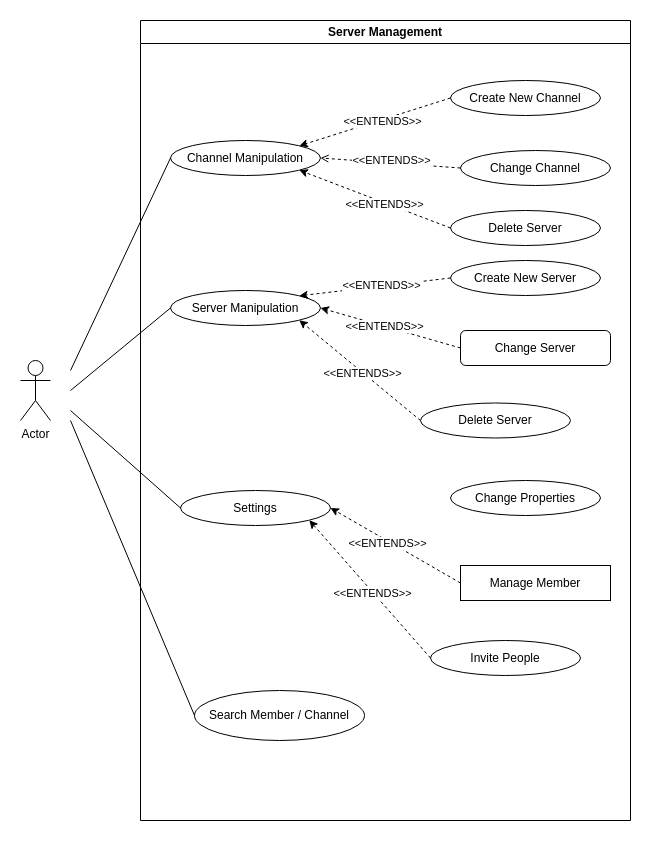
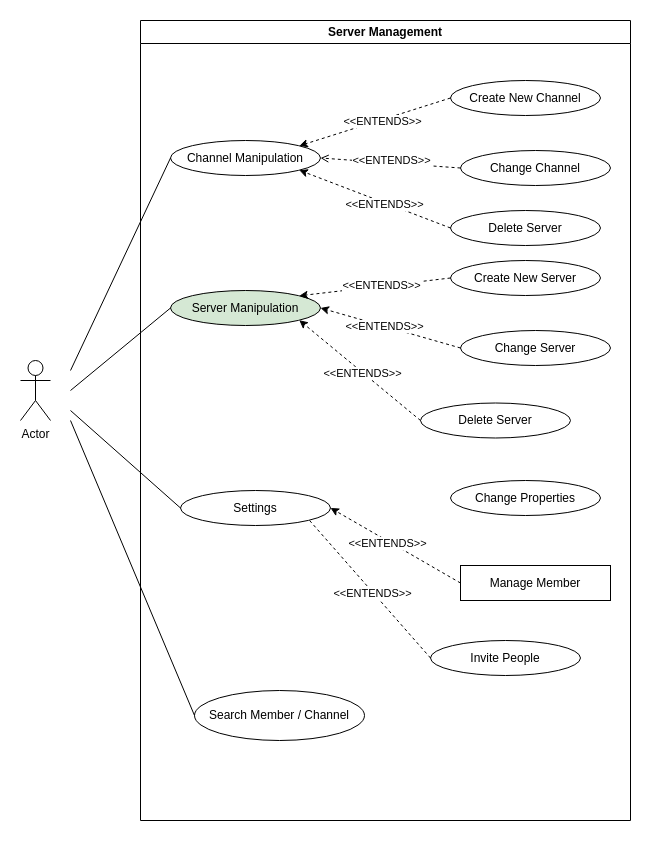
(246, 308) -> (246, 308)
(536, 348) -> (536, 348)
(314, 526) -> (312, 523)
